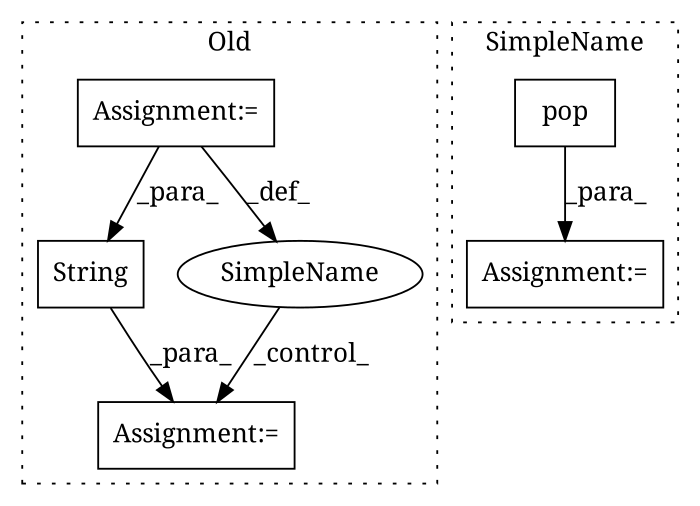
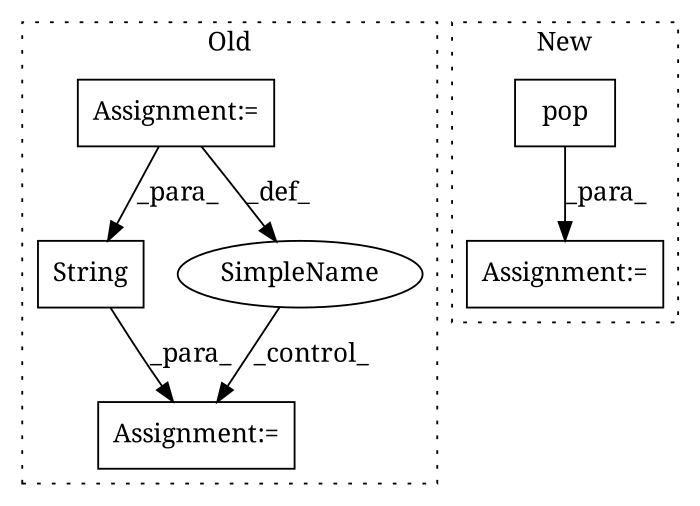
(565, 44) -> (565, 44)
